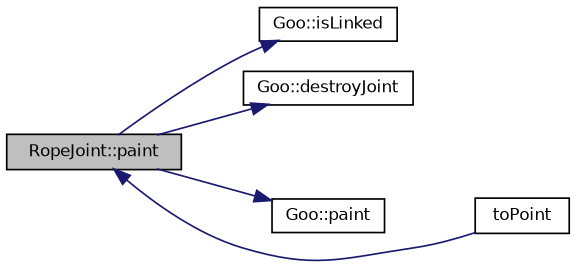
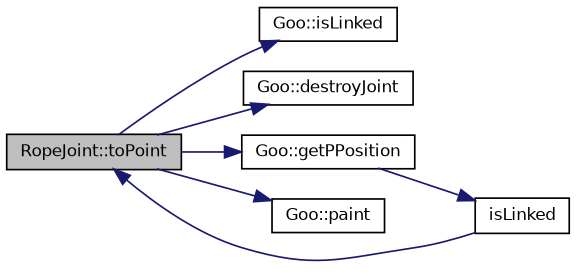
(94, 152) -> (94, 152)
none -> (328, 152)
(522, 216) -> (522, 216)
